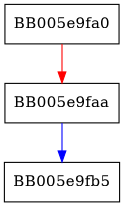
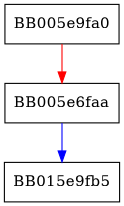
(62, 103) -> (62, 103)
(62, 182) -> (62, 182)
